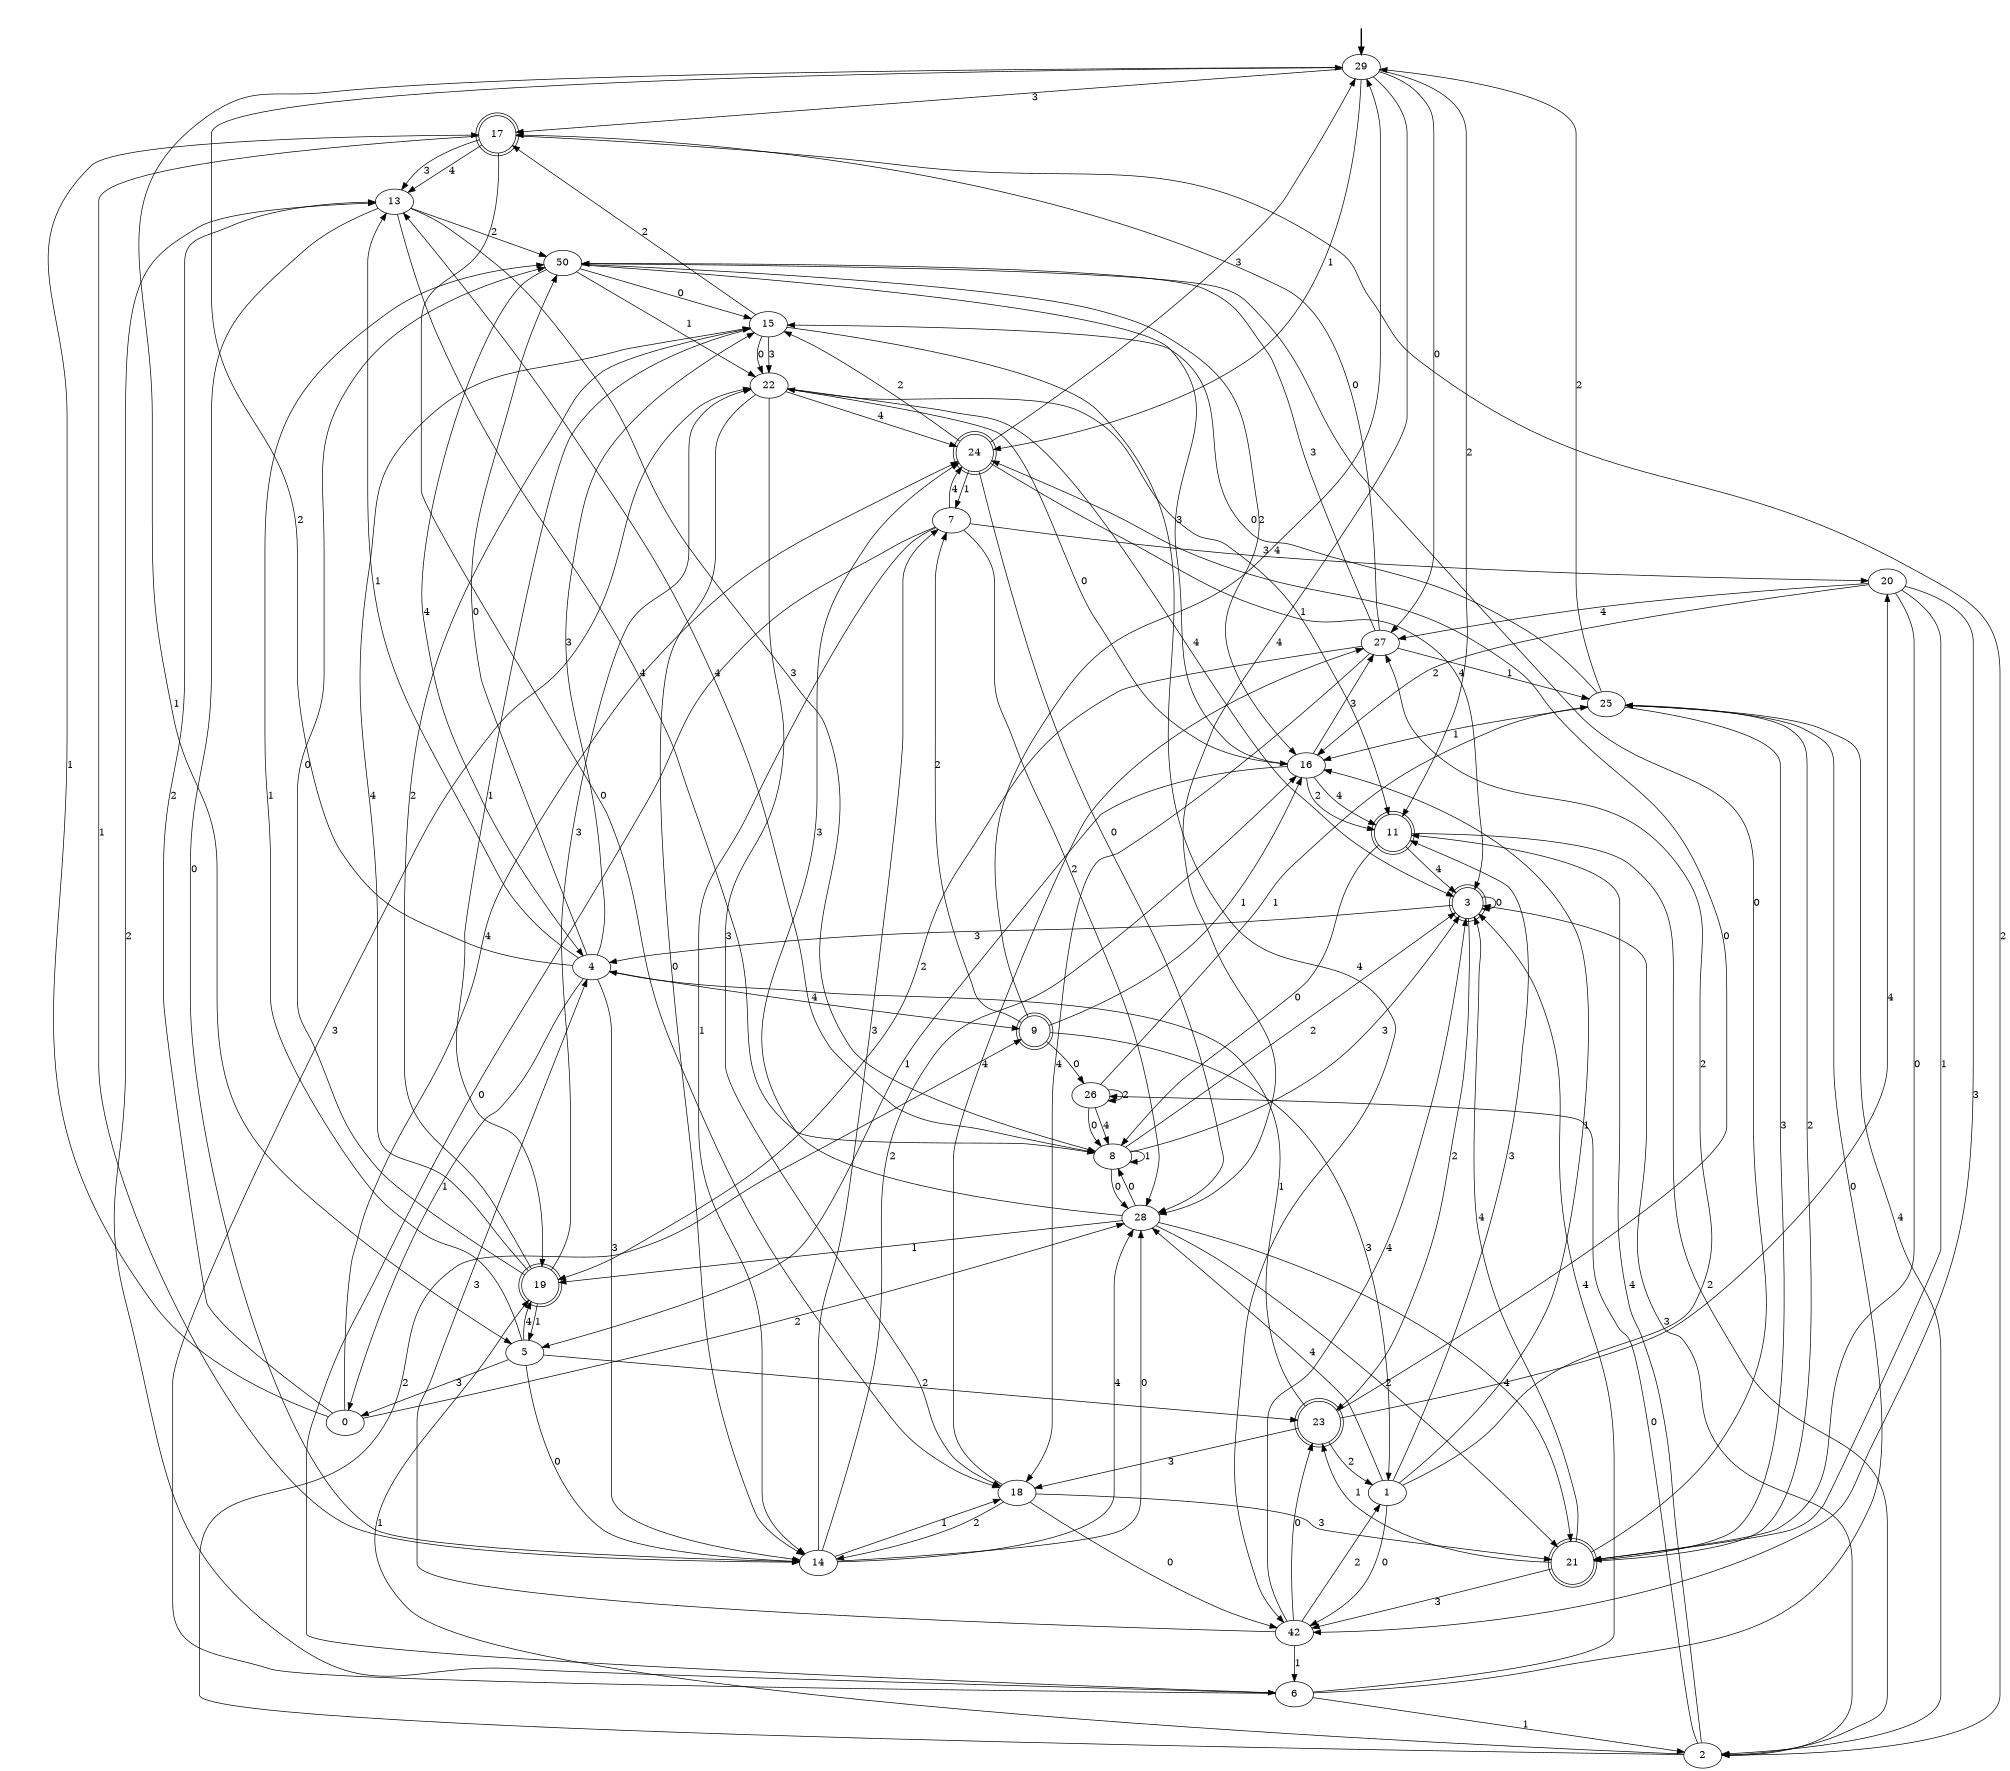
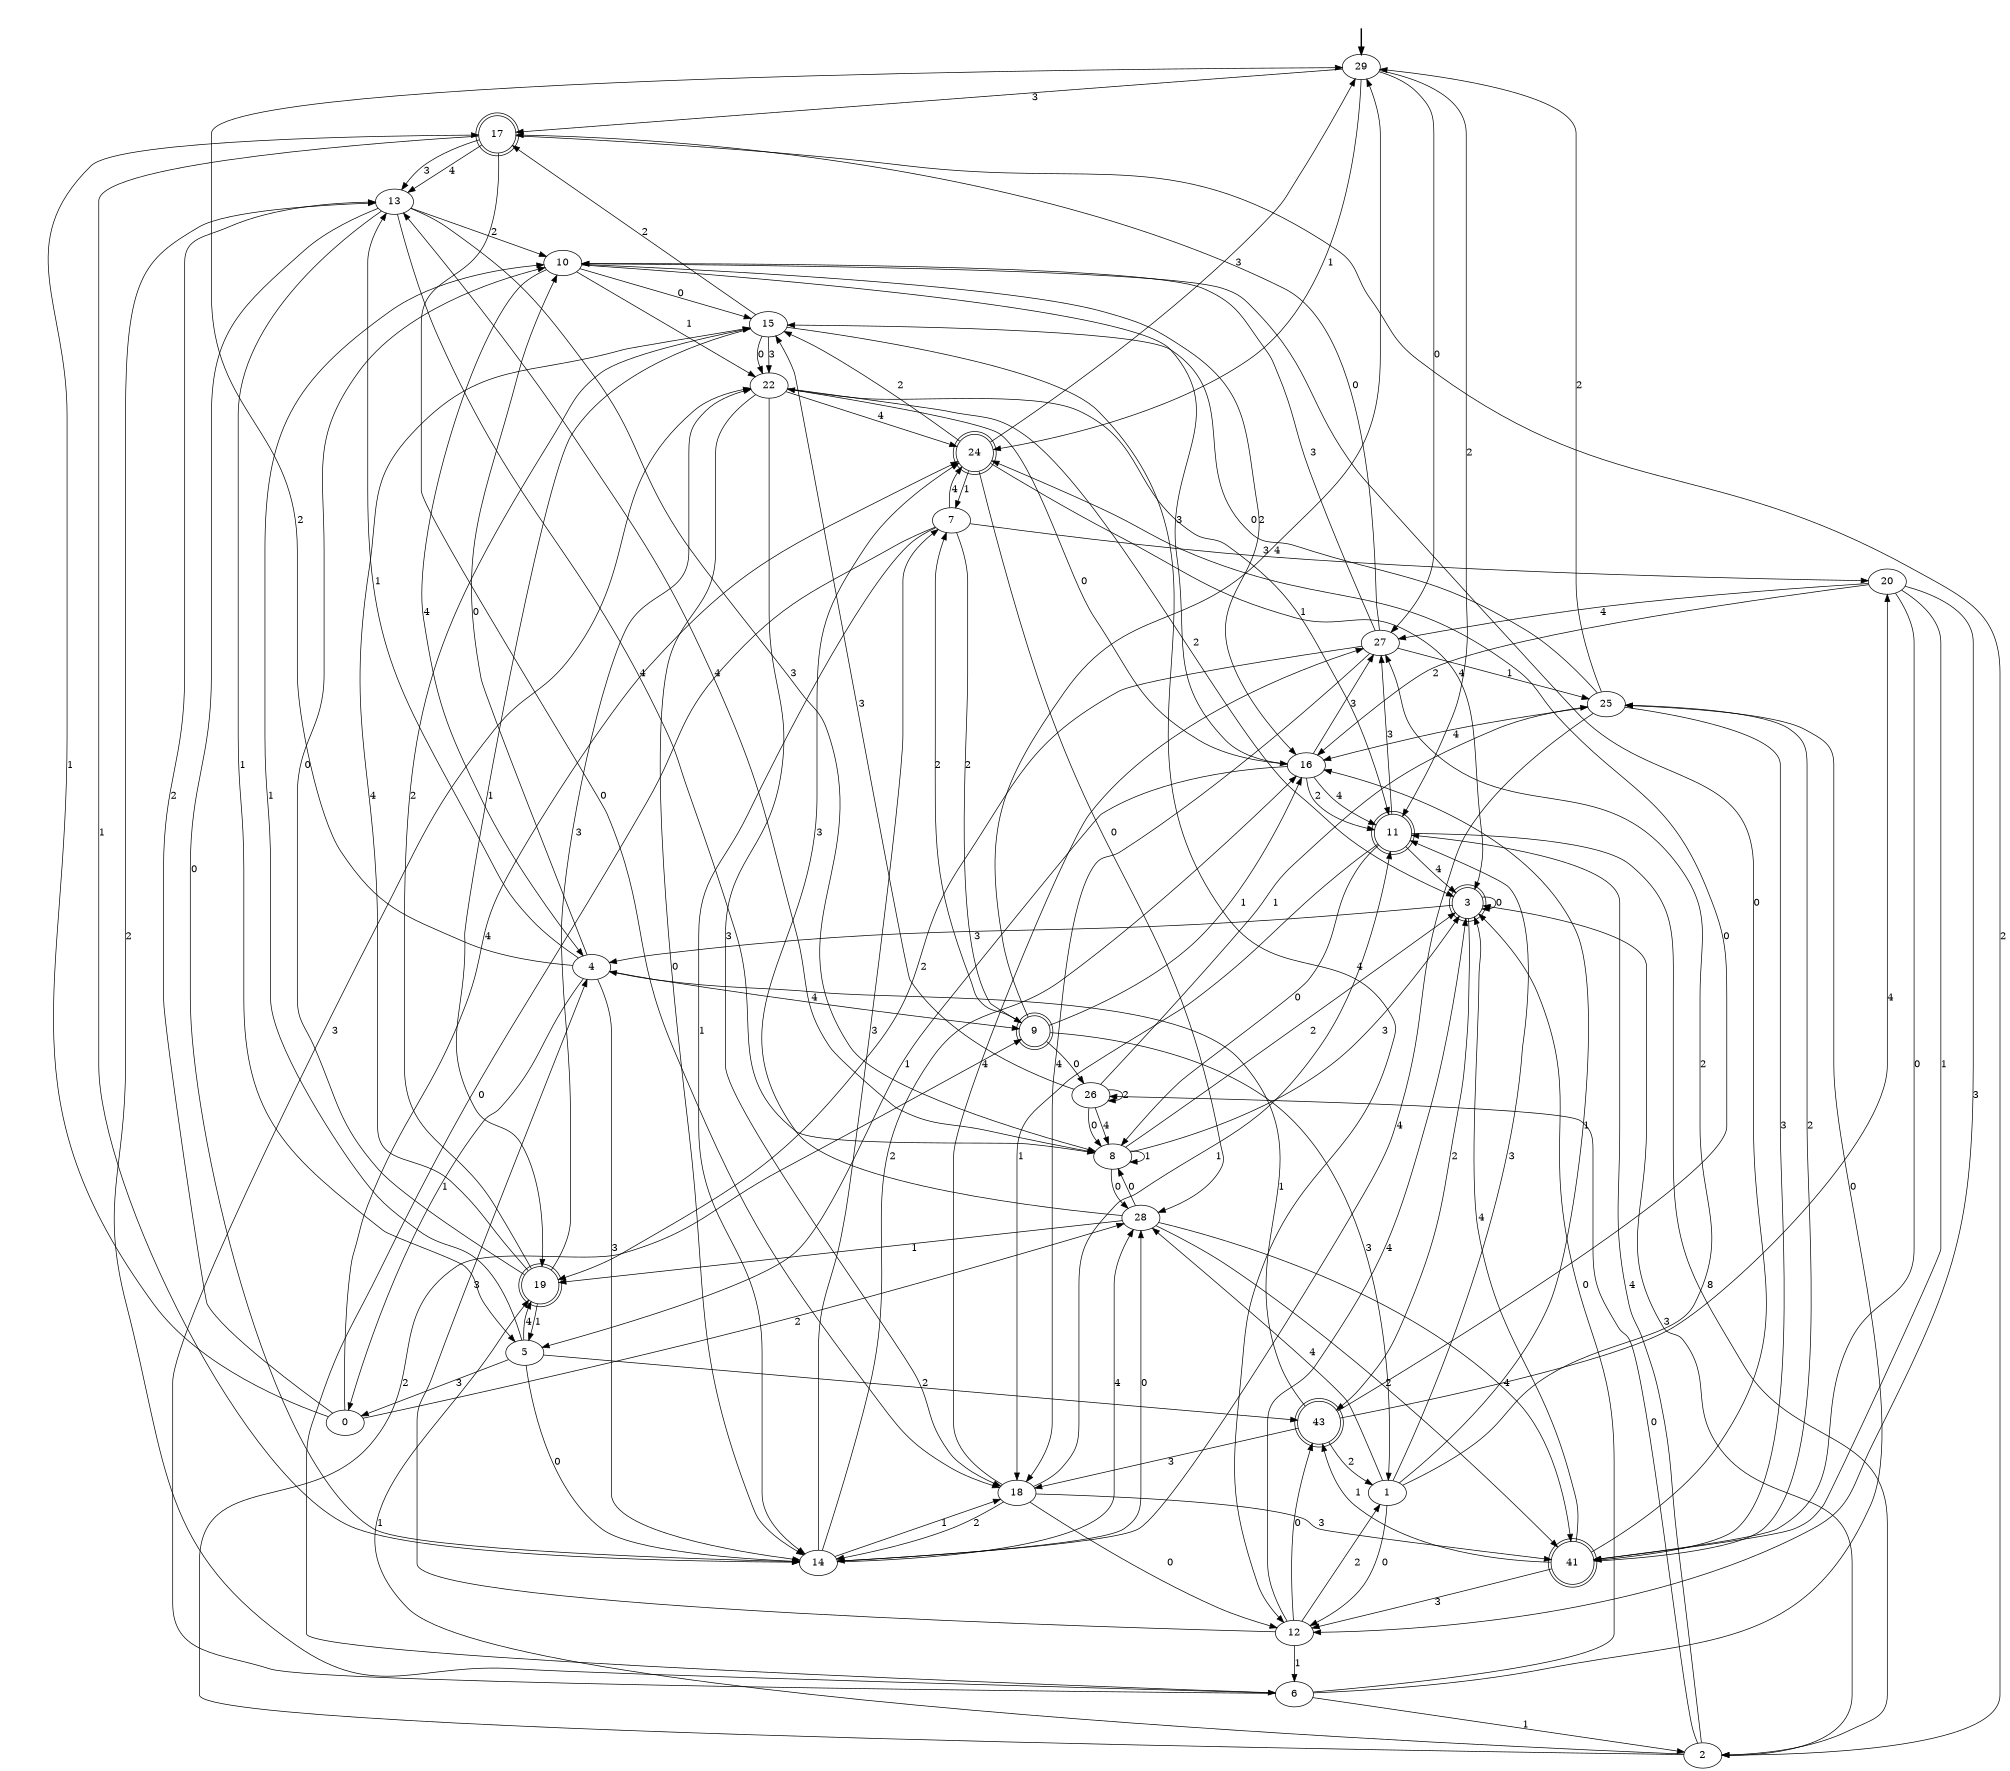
(141, 216) -> (241, 807)
(563, 263) -> (563, 263)
(567, 610) -> (867, 758)
(1273, 636) -> none
(1197, 643) -> (1197, 643)
(1456, 735) -> (1456, 735)
none -> (1387, 738)
(1059, 844) -> (965, 784)
none -> (1045, 1101)
none -> (1180, 1166)
(1894, 1219) -> (1326, 1258)
(1586, 1285) -> (1586, 1285)
(1711, 1285) -> (1711, 1285)
(1319, 1423) -> (1319, 1423)
(1573, 1563) -> (1573, 1563)
(1294, 1633) -> (1294, 1633)
